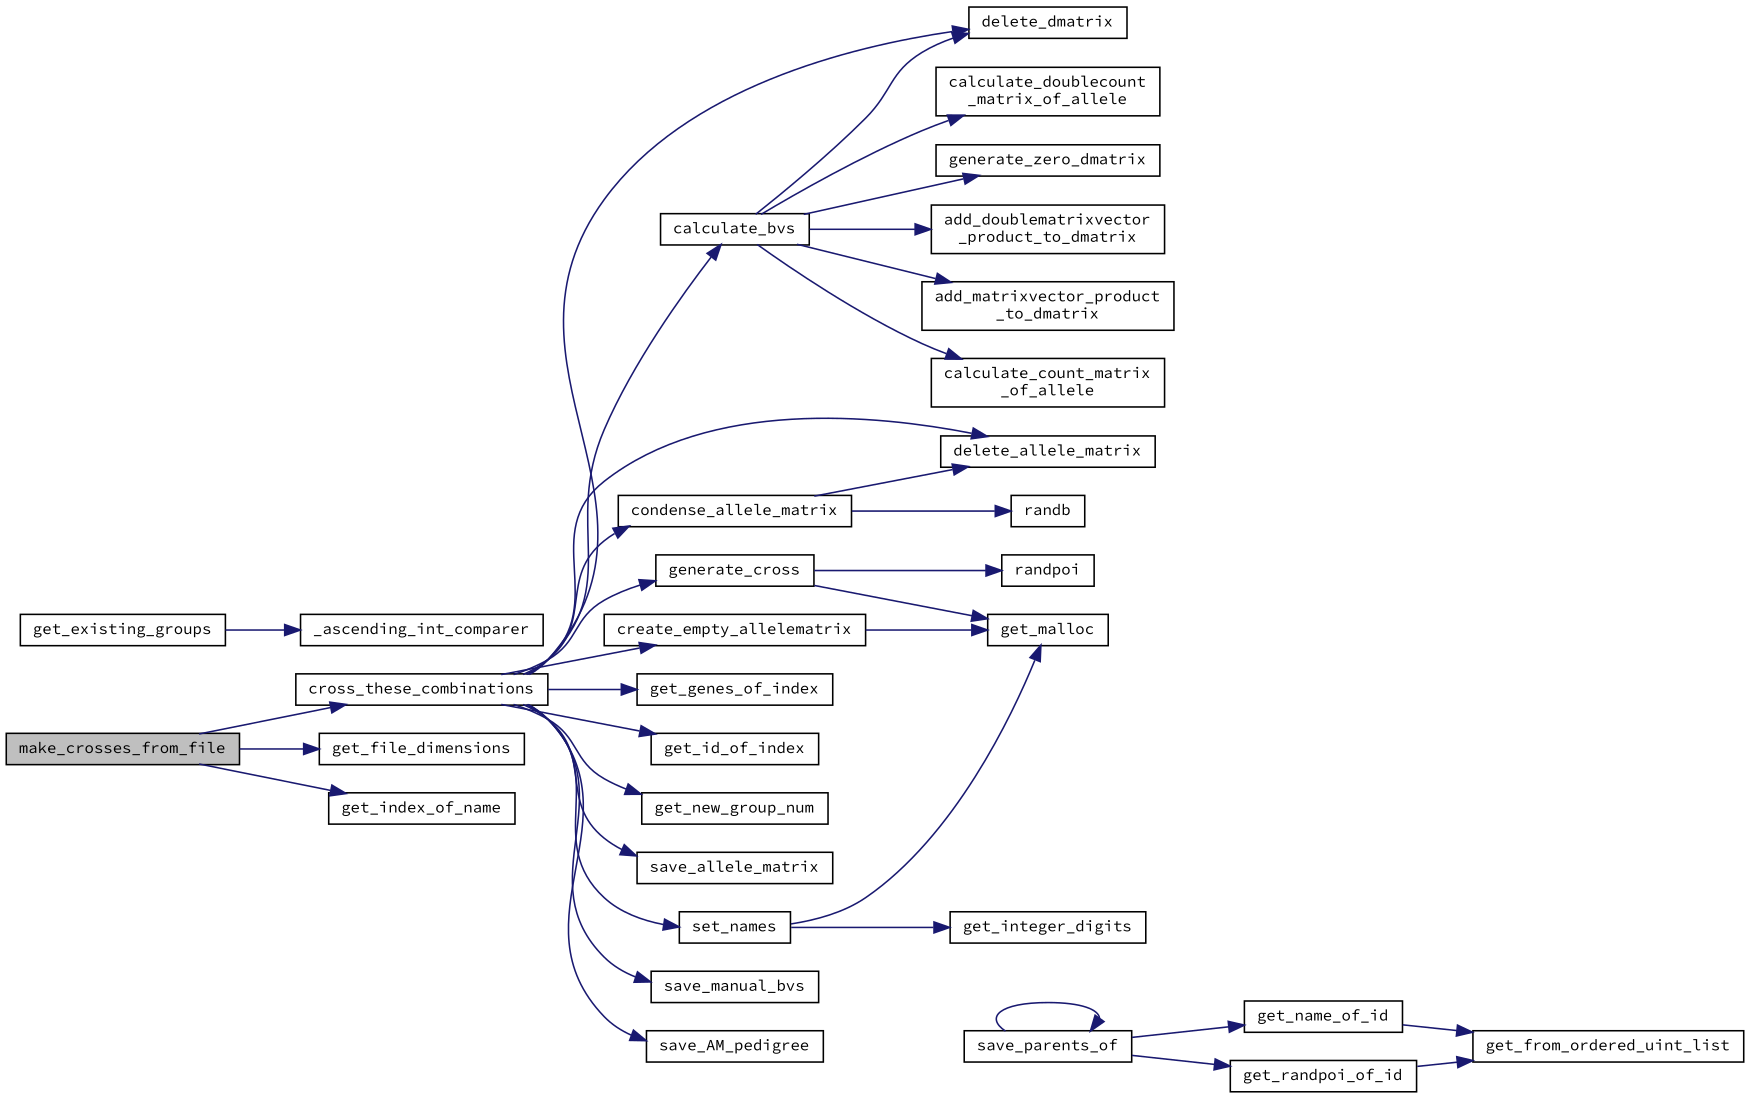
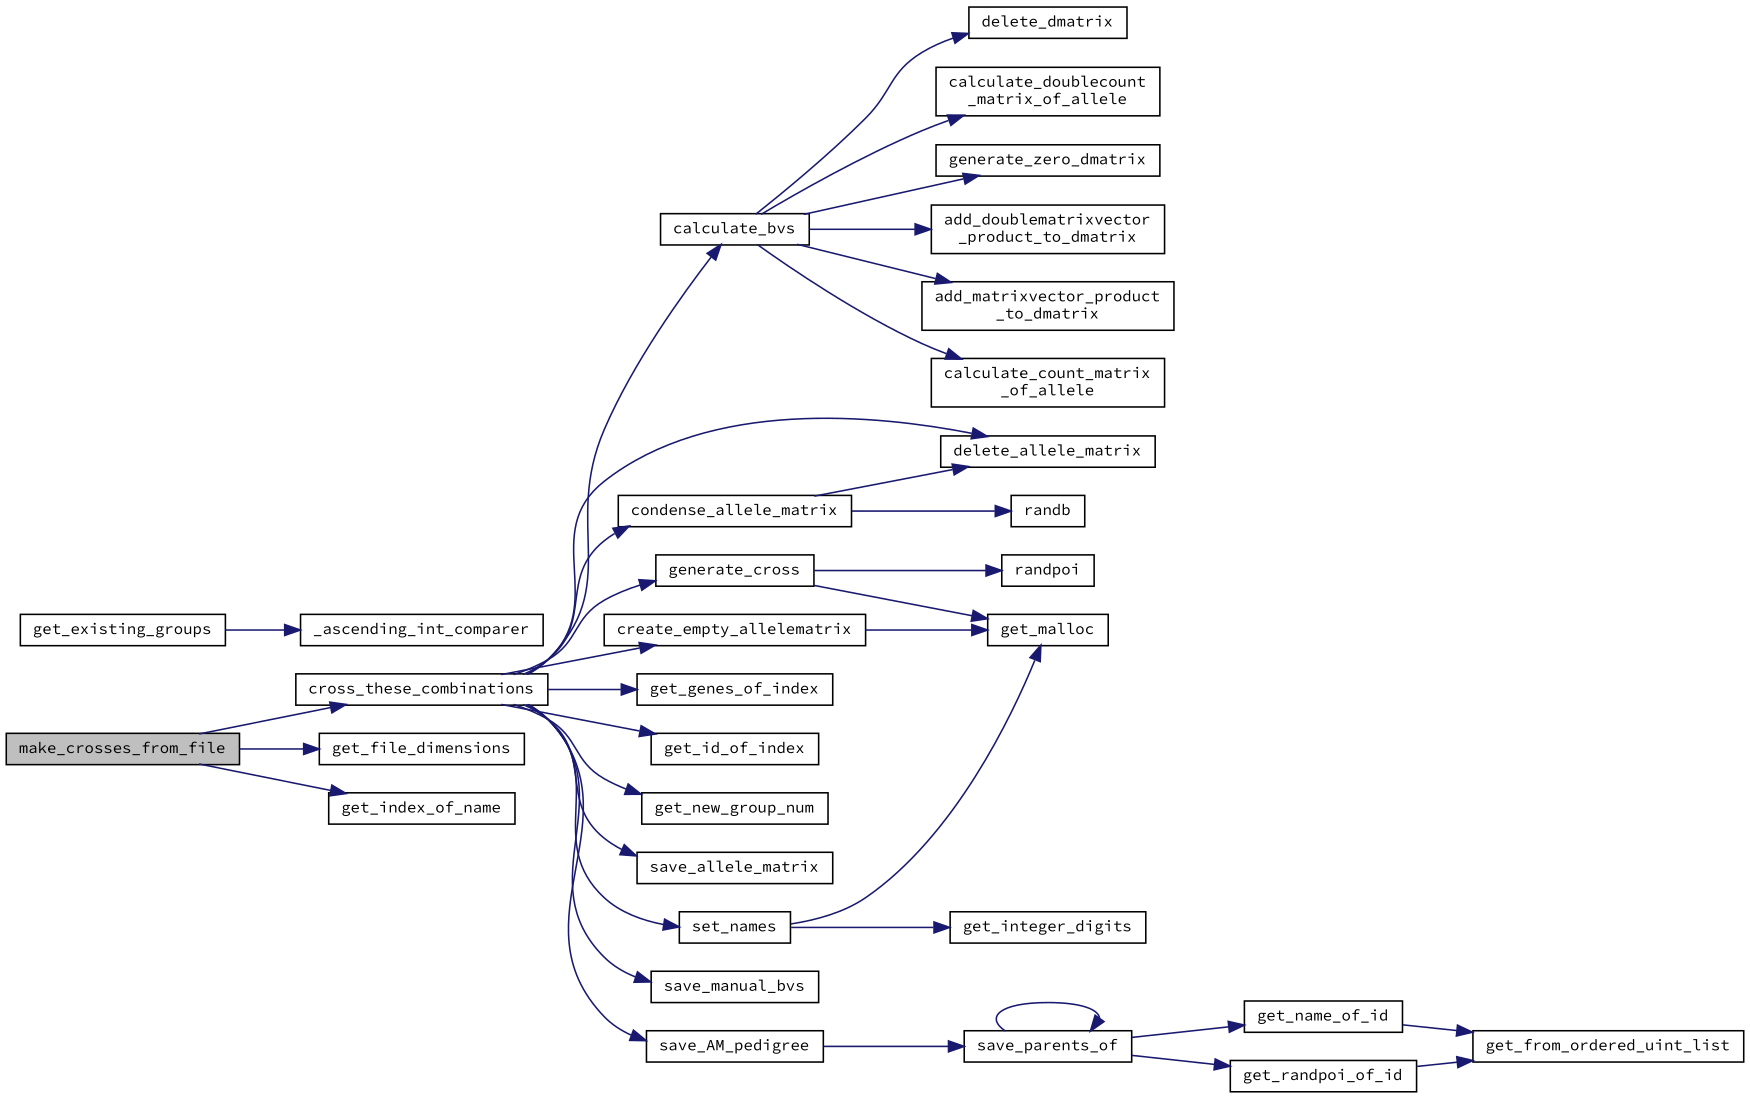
(579, 249) -> none
none -> (886, 1046)
